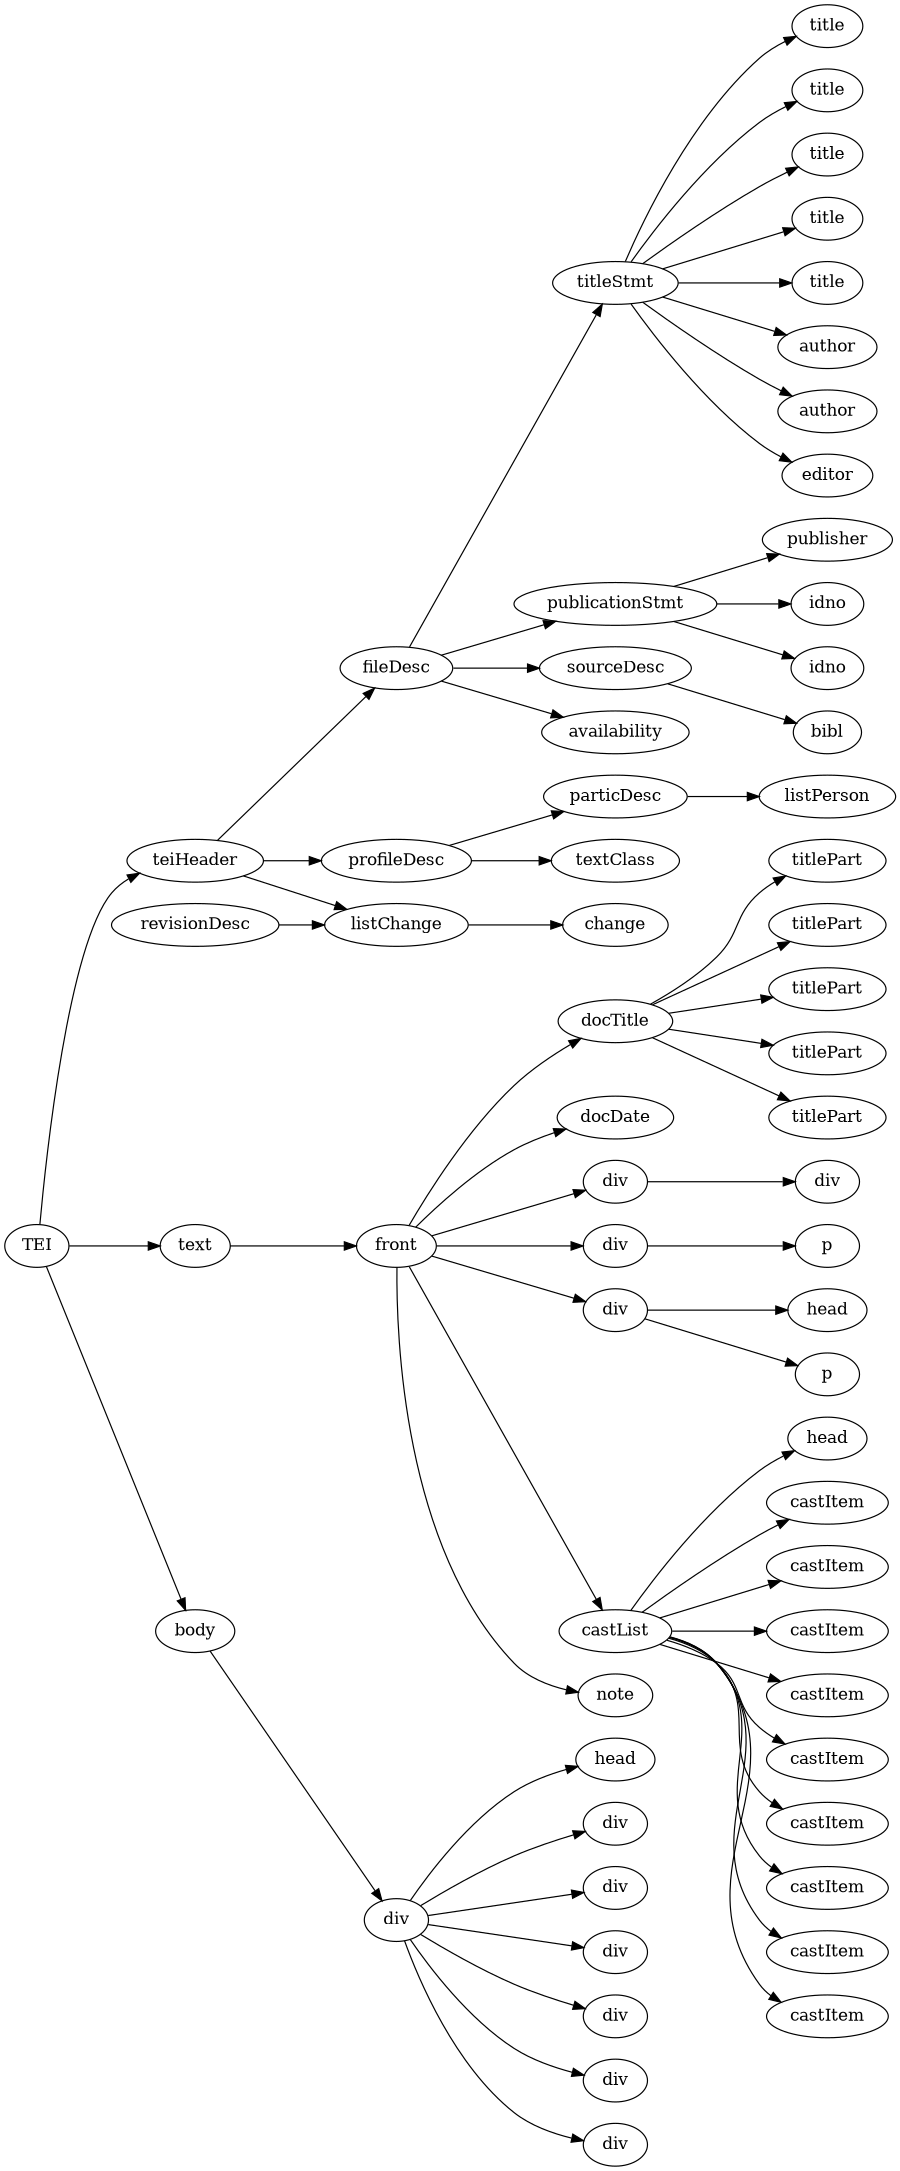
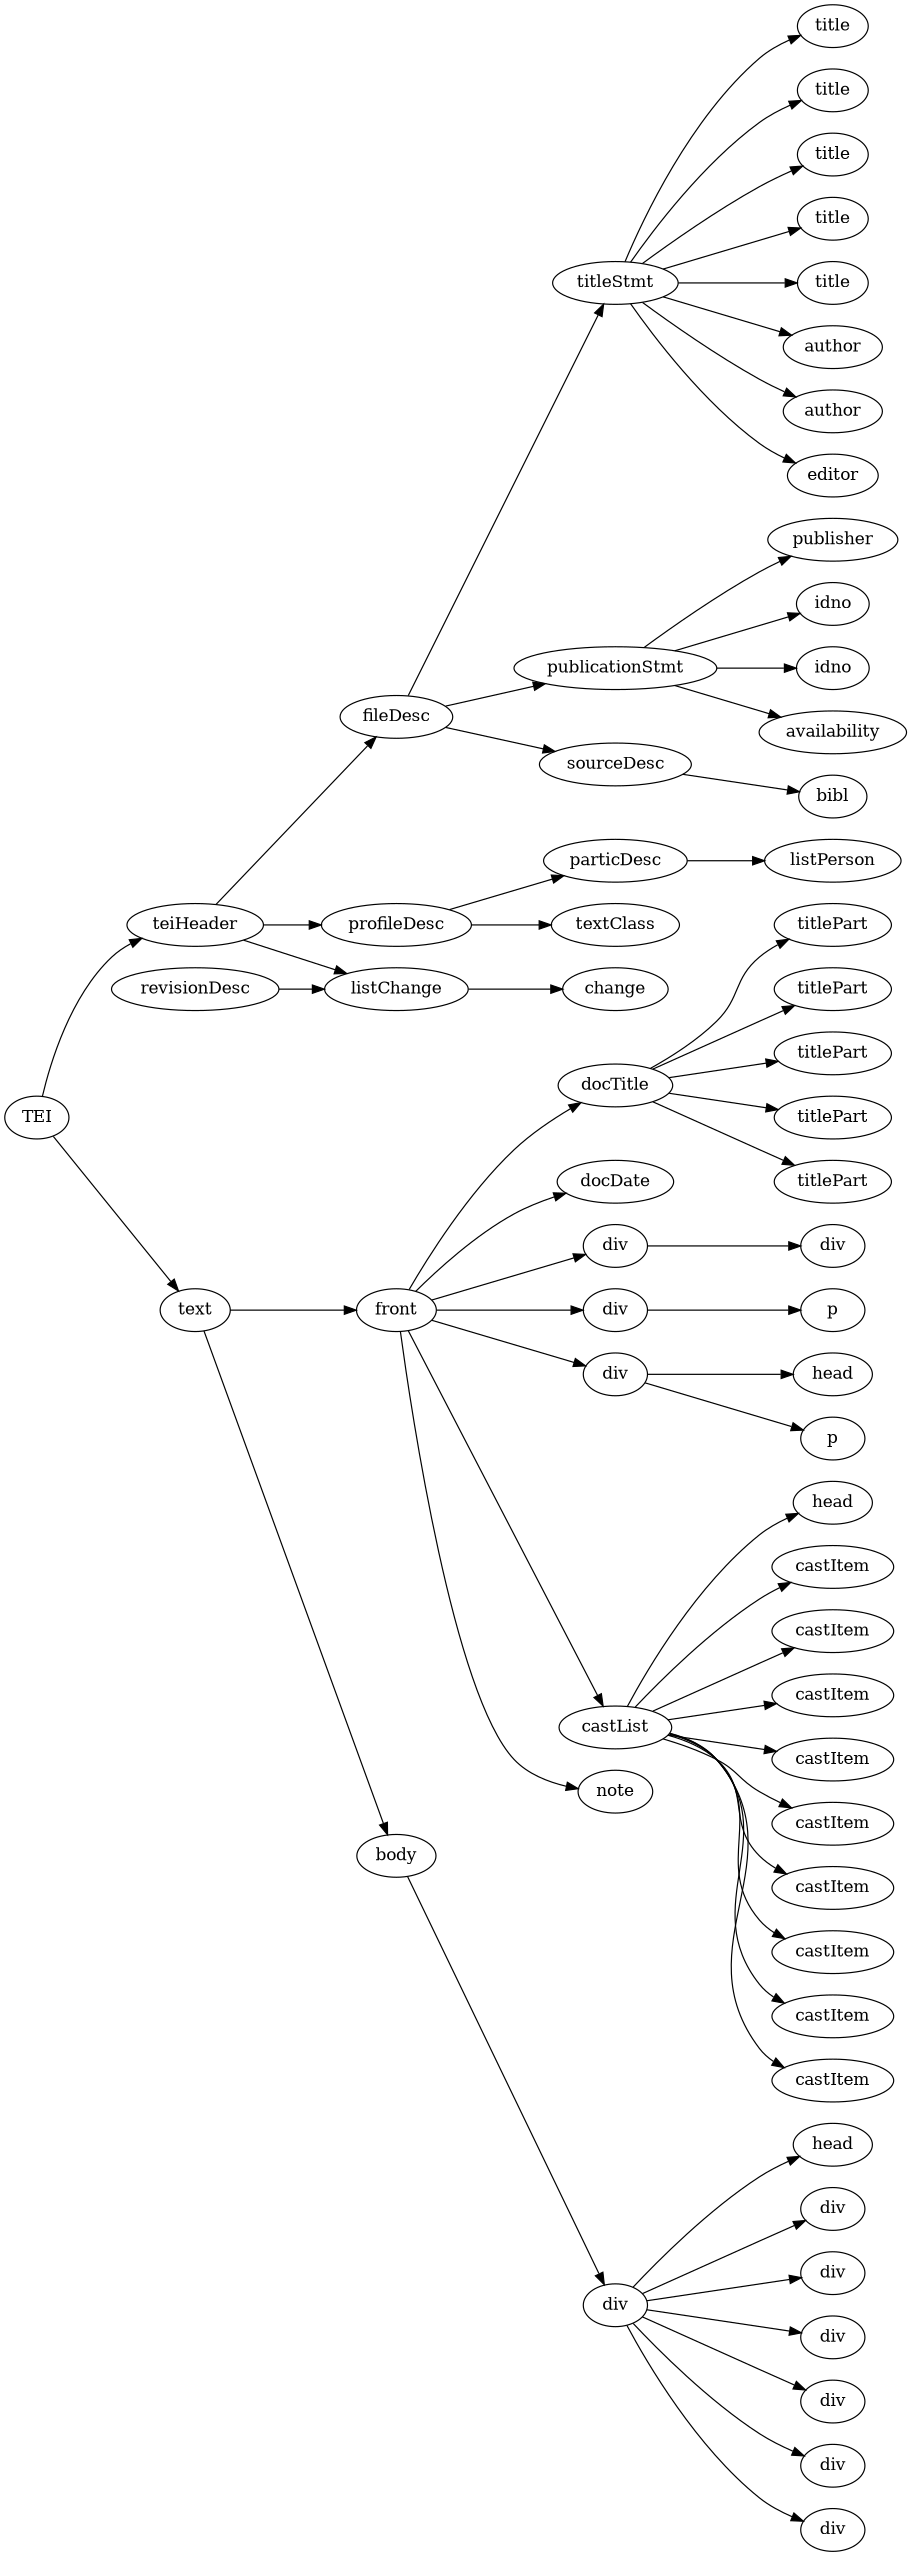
(497, 697) -> (722, 700)
(114, 1433) -> (294, 1577)
